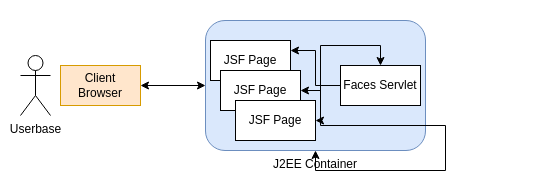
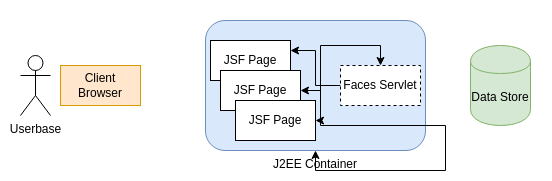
(173, 86) -> none
(381, 86) -> (381, 86)
none -> (501, 86)
